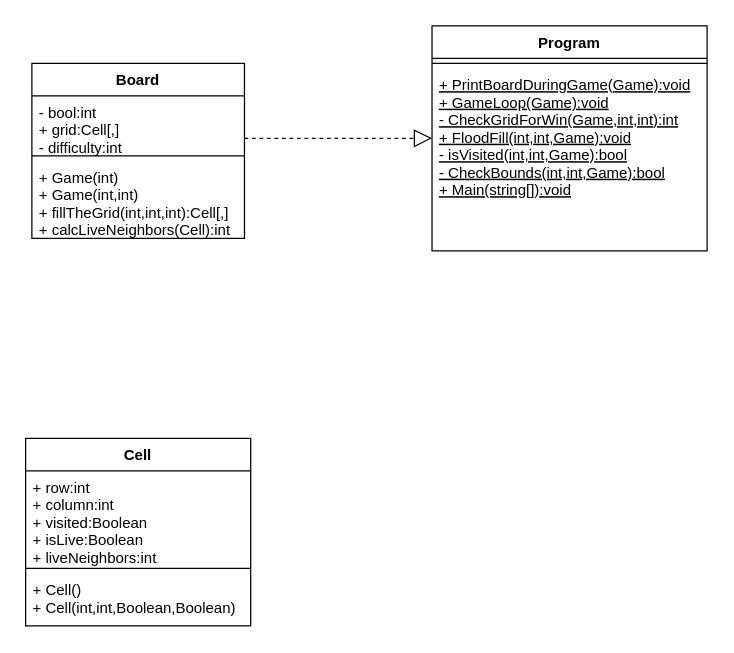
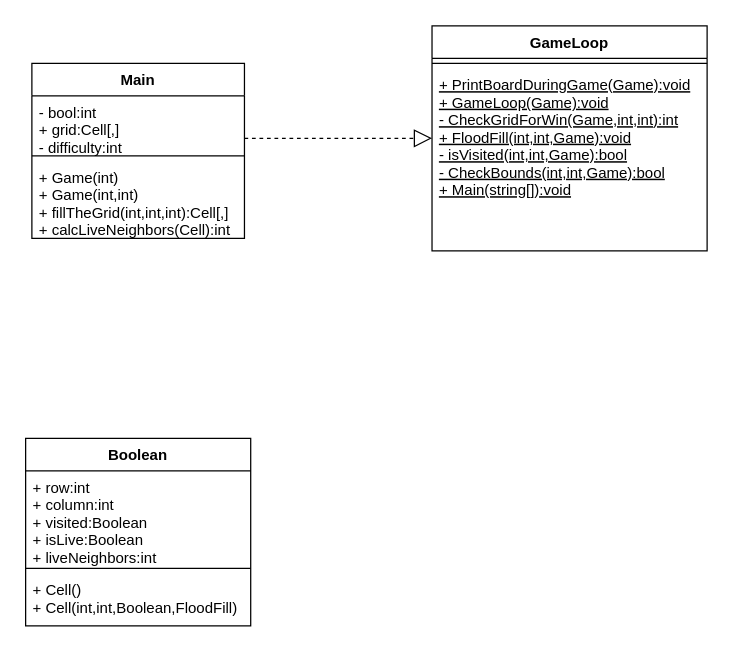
(569, 43) -> (569, 43)
(138, 80) -> (138, 80)
(138, 455) -> (138, 455)
(60, 590) -> (60, 590)
